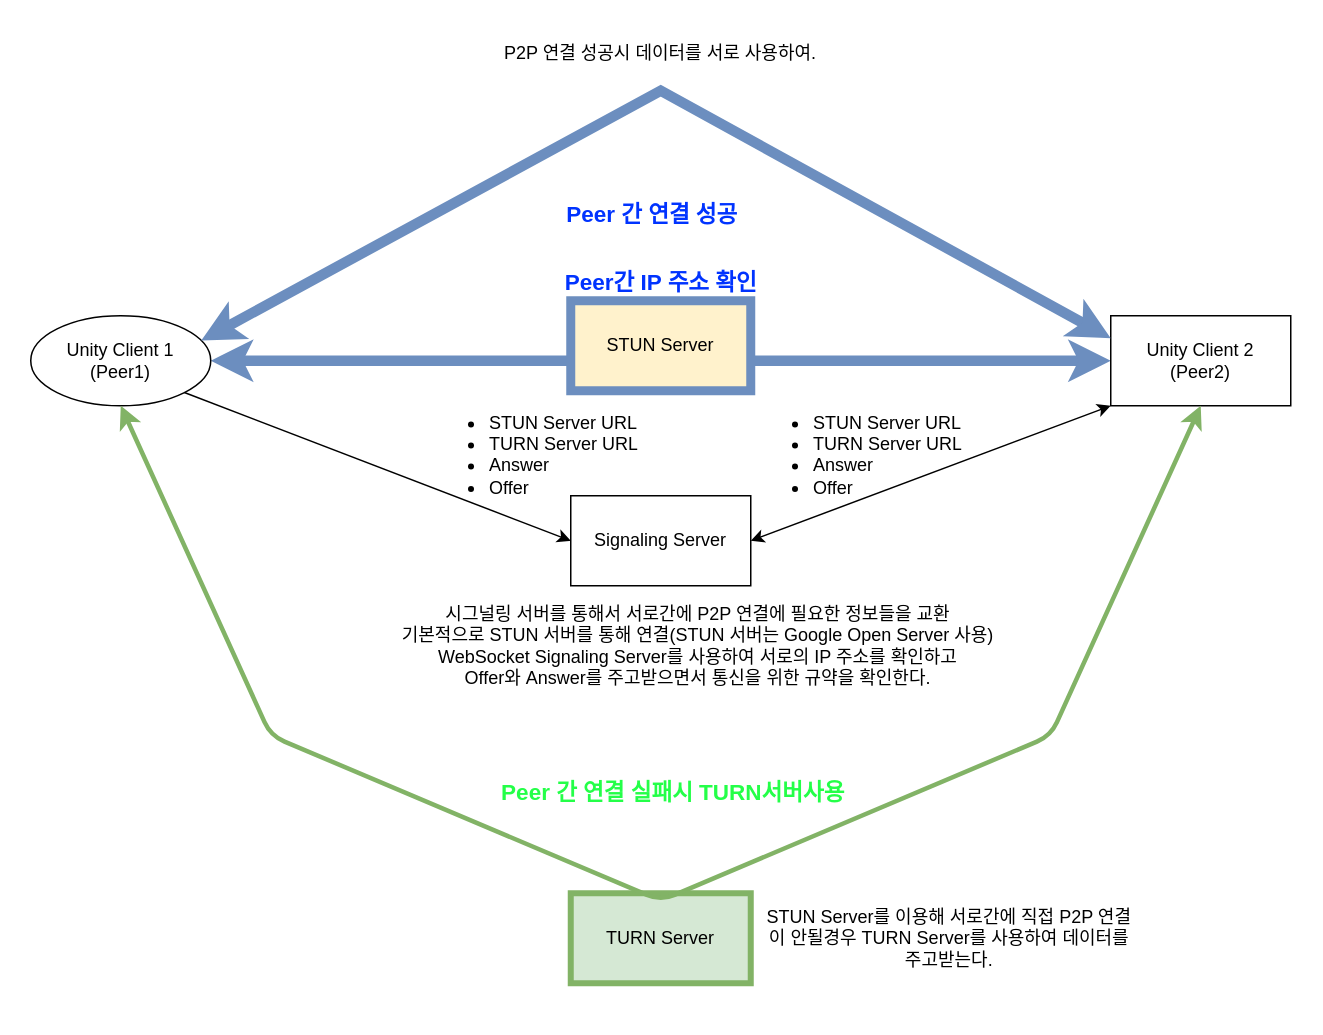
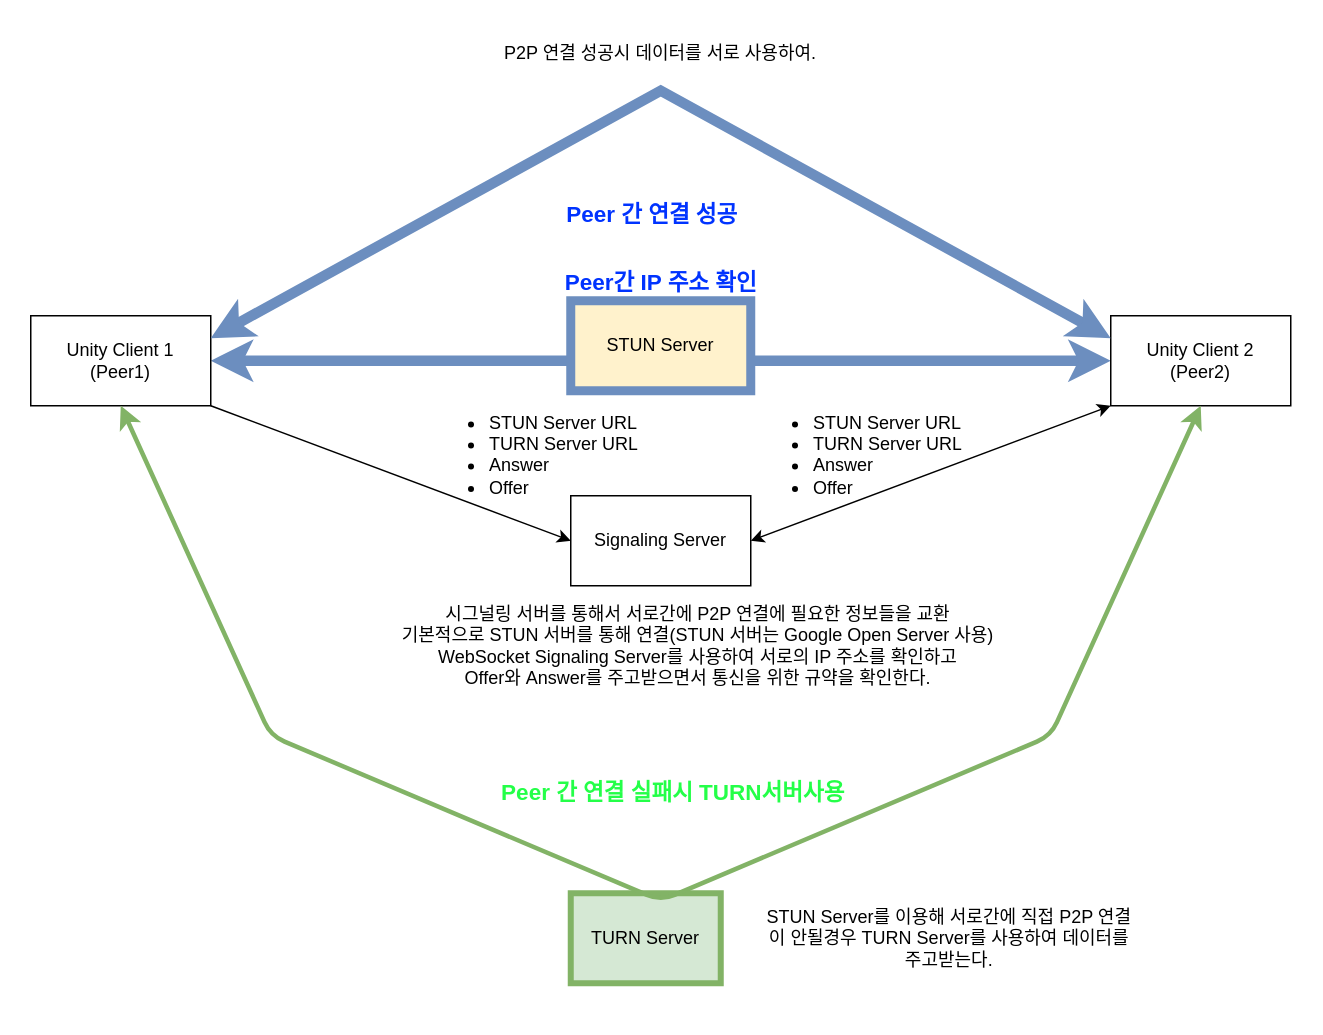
(121, 361) -> (121, 361)
(661, 938) -> (646, 938)
